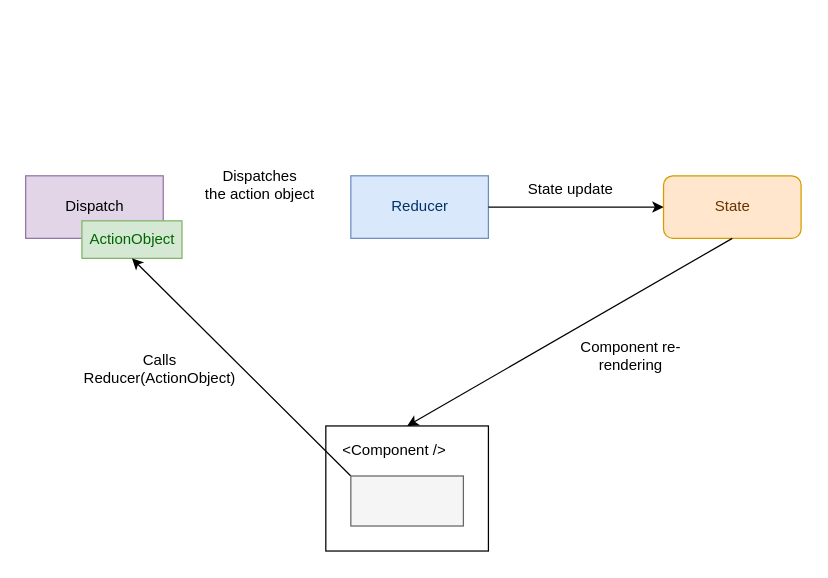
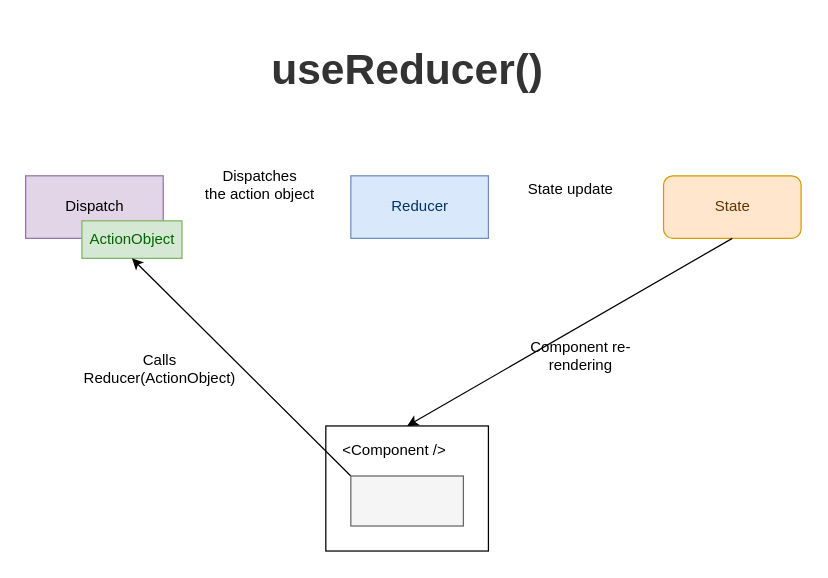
none -> (407, 69)
(571, 207) -> none
(631, 356) -> (581, 356)
